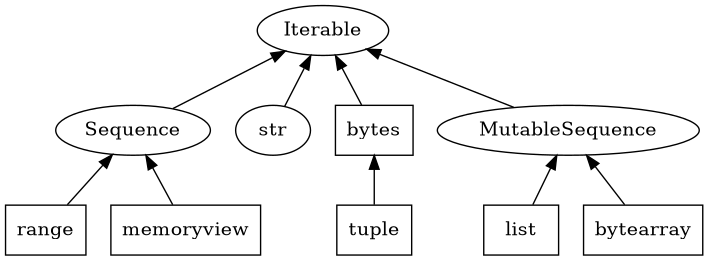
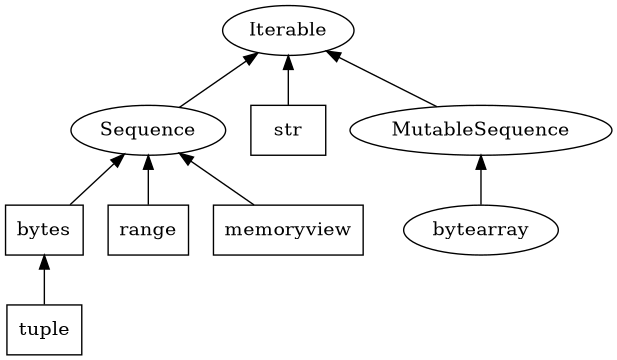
(352, 86) -> (92, 184)
(273, 130) -> (288, 130)
(521, 230) -> none
(643, 230) -> (481, 230)
